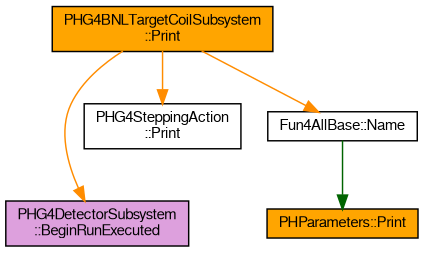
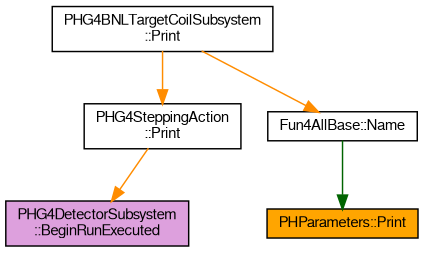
(163, 29) -> (163, 29)
(69, 110) -> (134, 169)
